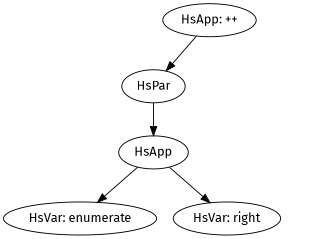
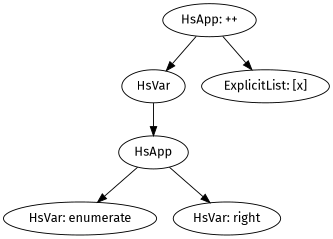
(153, 86) -> (153, 86)
none -> (265, 86)
